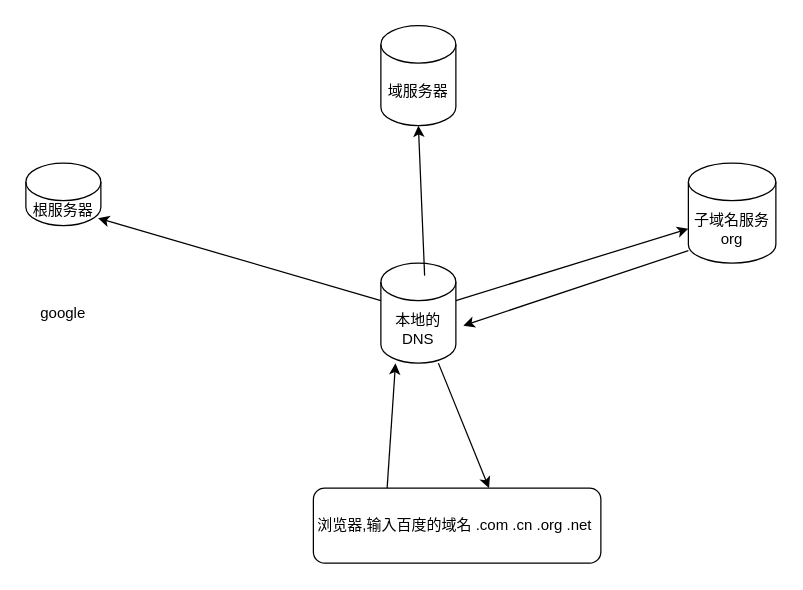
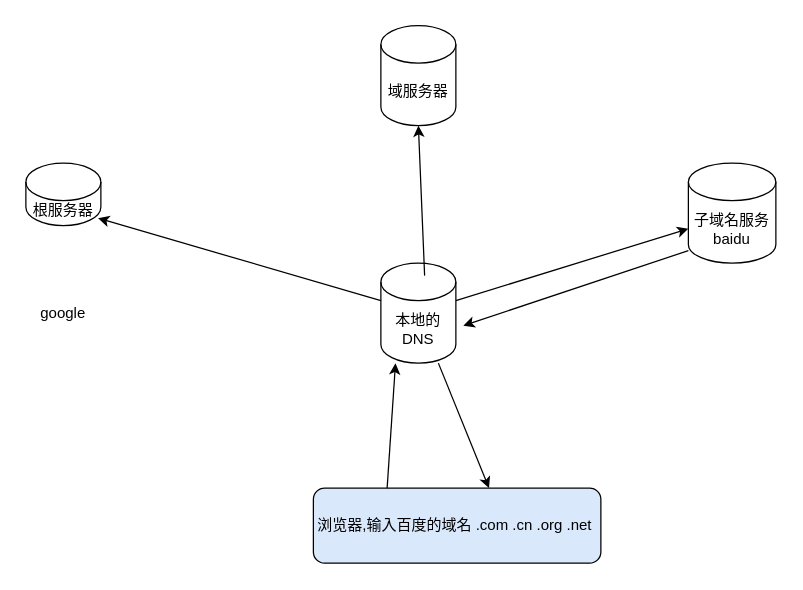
(732, 229) -> (732, 229)
(457, 526) -> (457, 526)
